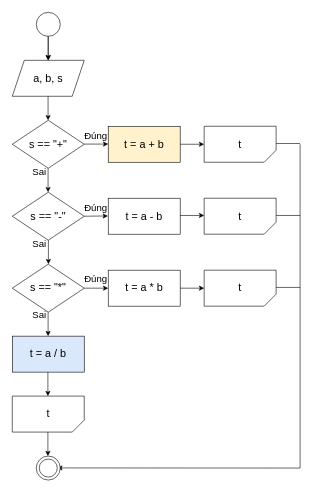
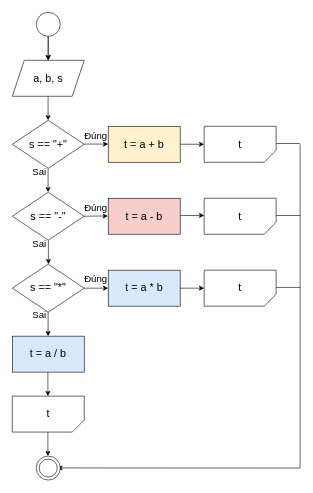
(144, 216) -> (144, 216)
(144, 288) -> (144, 288)
